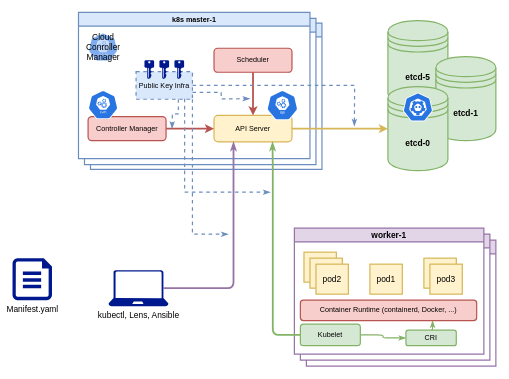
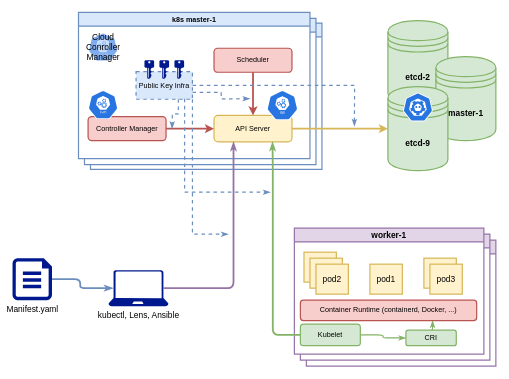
(418, 77) -> (418, 77)
(466, 113) -> (466, 113)
(418, 143) -> (418, 143)
none -> (80, 284)
